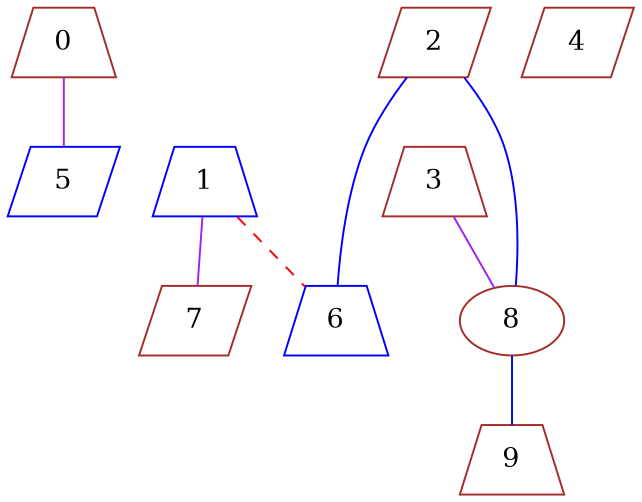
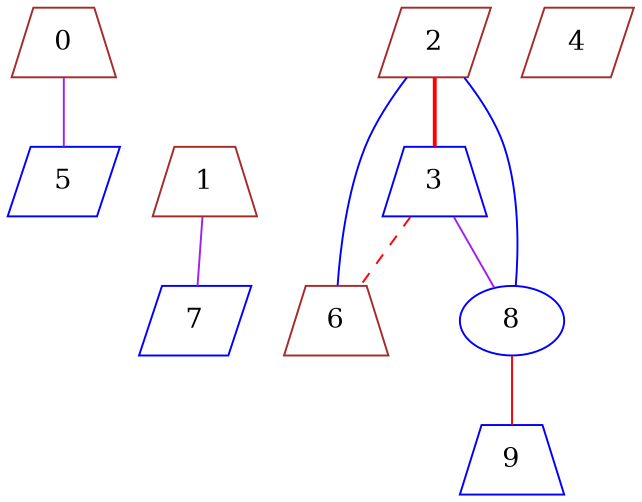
none -> (435, 112)
(205, 182) -> (205, 182)
(435, 182) -> (435, 182)
(271, 252) -> (385, 251)
(195, 321) -> (195, 321)
(336, 321) -> (336, 321)
(512, 321) -> (512, 321)
(512, 390) -> (512, 390)
(512, 460) -> (512, 460)
